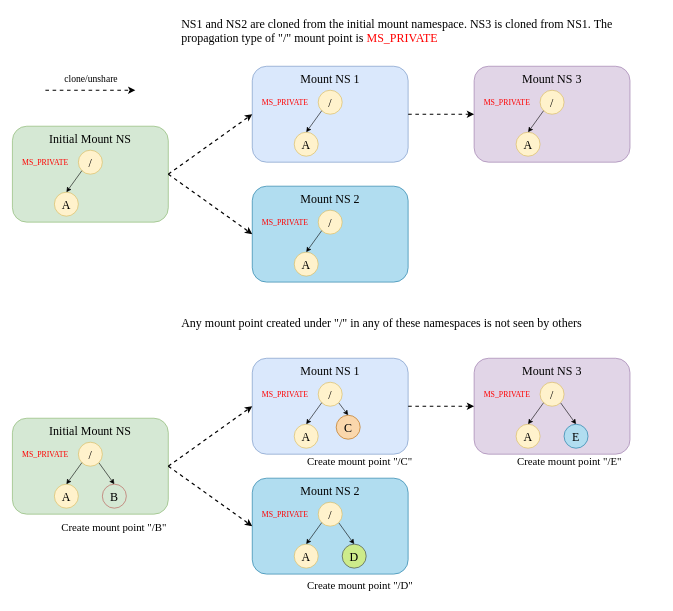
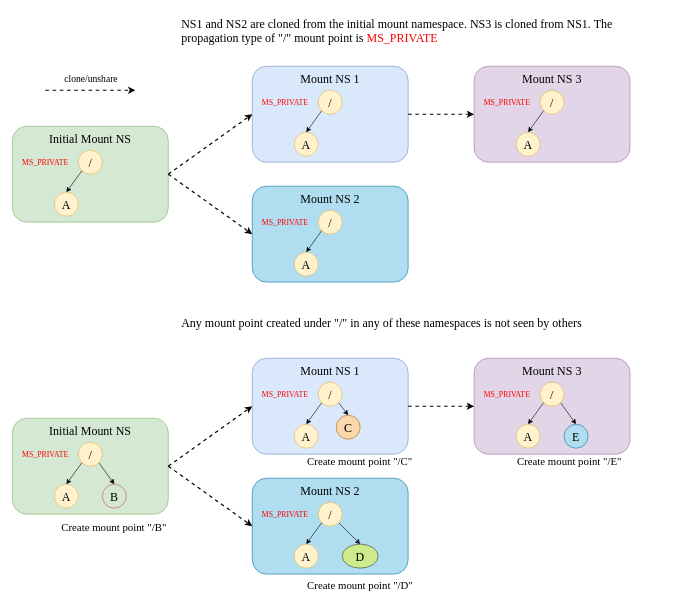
(354, 557) -> (360, 557)
